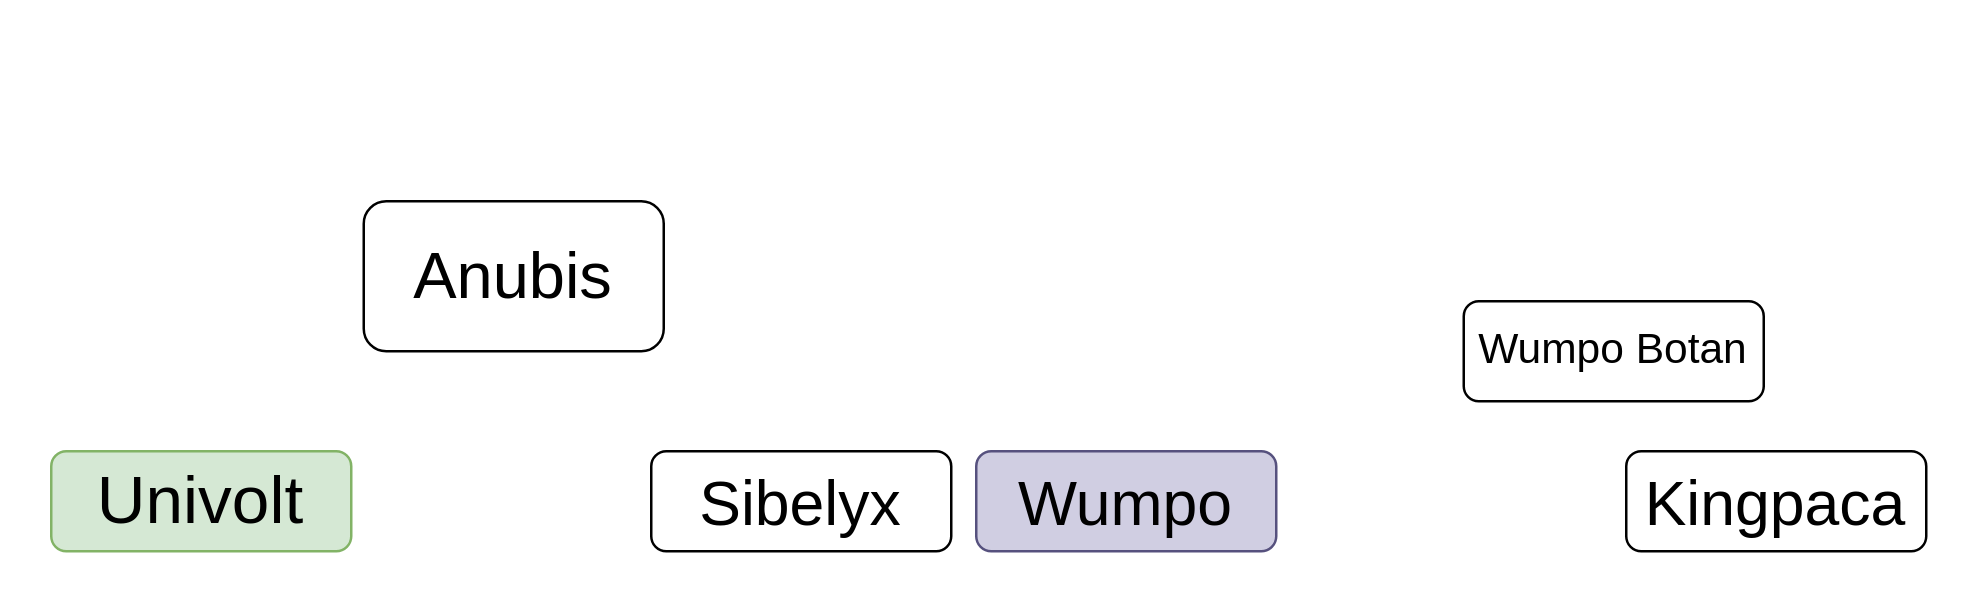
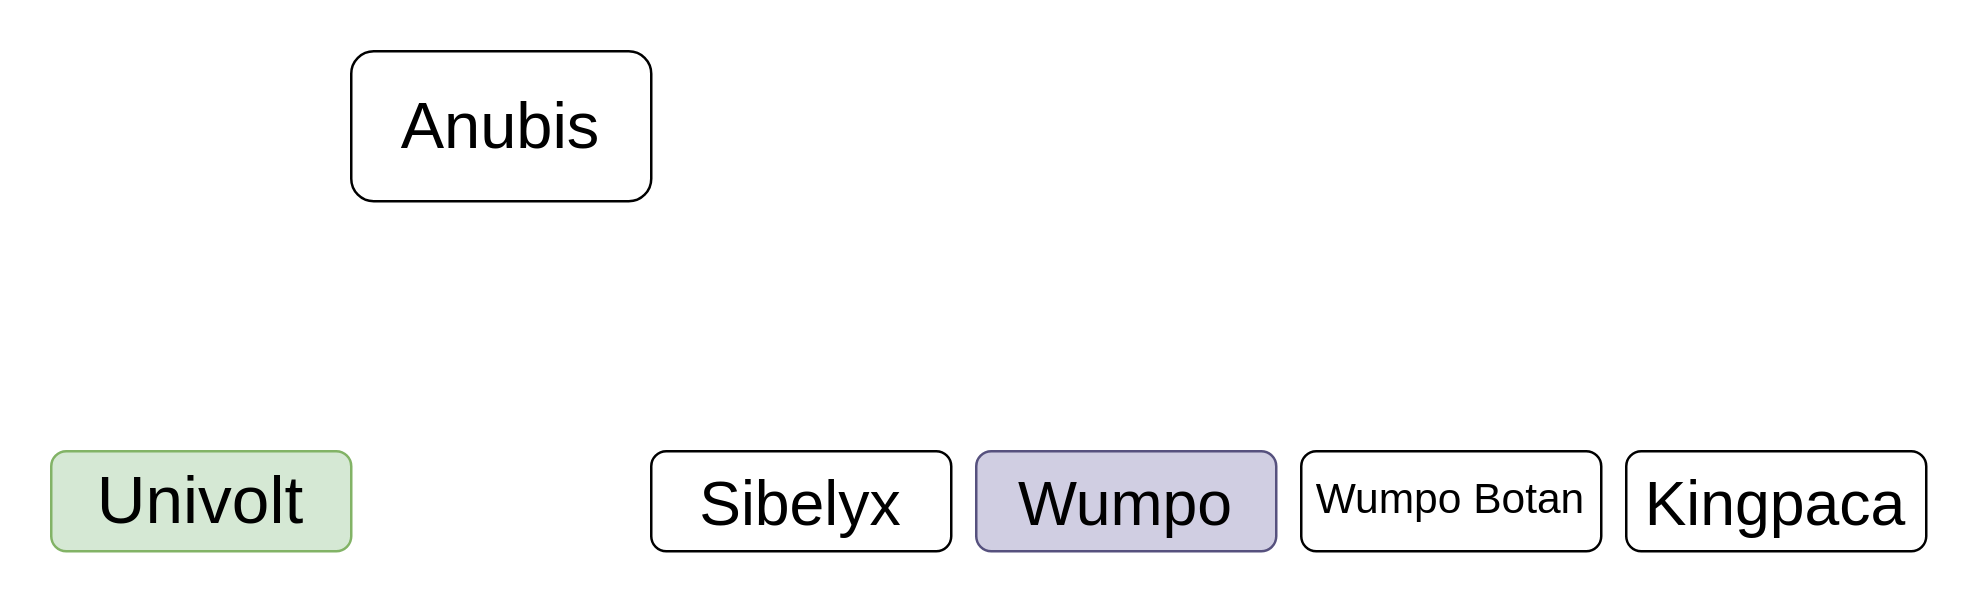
(514, 276) -> (501, 126)
(1614, 351) -> (1451, 501)
